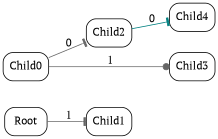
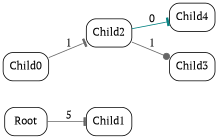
(67, 44) -> (67, 44)
(106, 67) -> (148, 49)
(67, 116) -> (67, 116)
